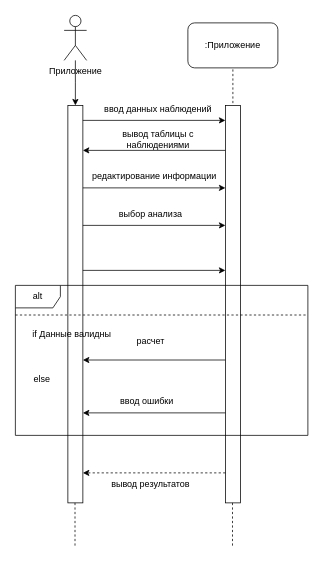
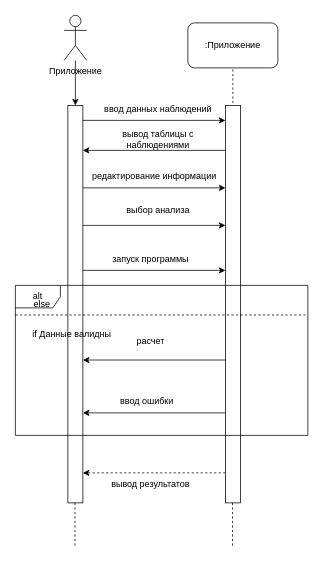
(150, 214) -> (158, 210)
none -> (150, 259)
(42, 379) -> (42, 304)
